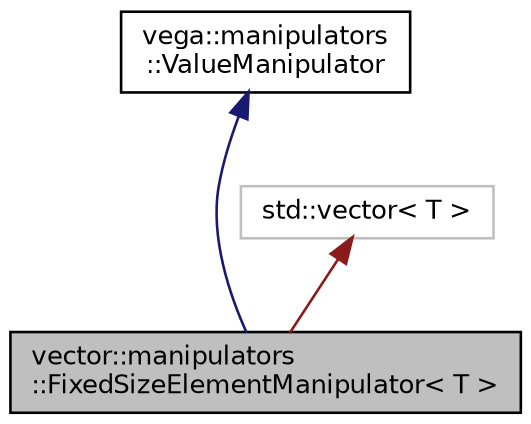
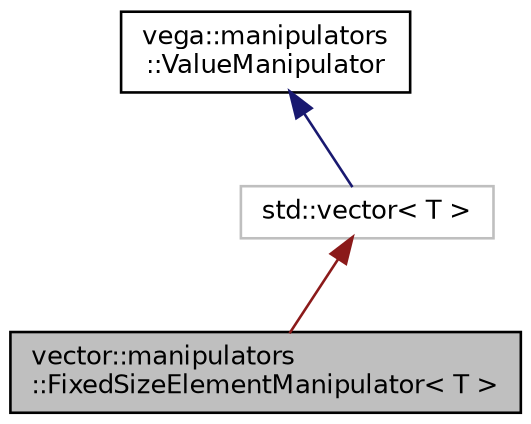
(217, 225) -> (328, 150)
